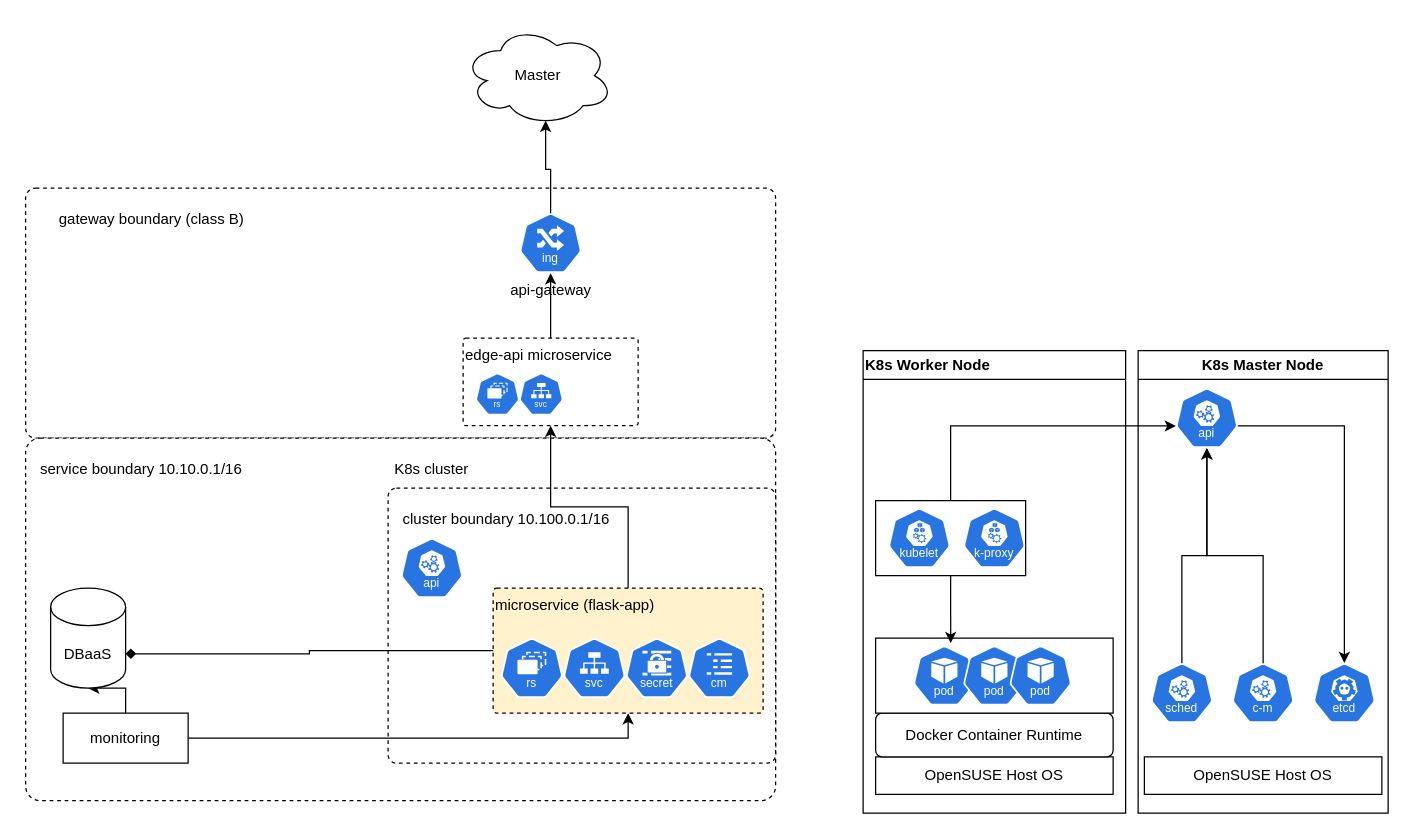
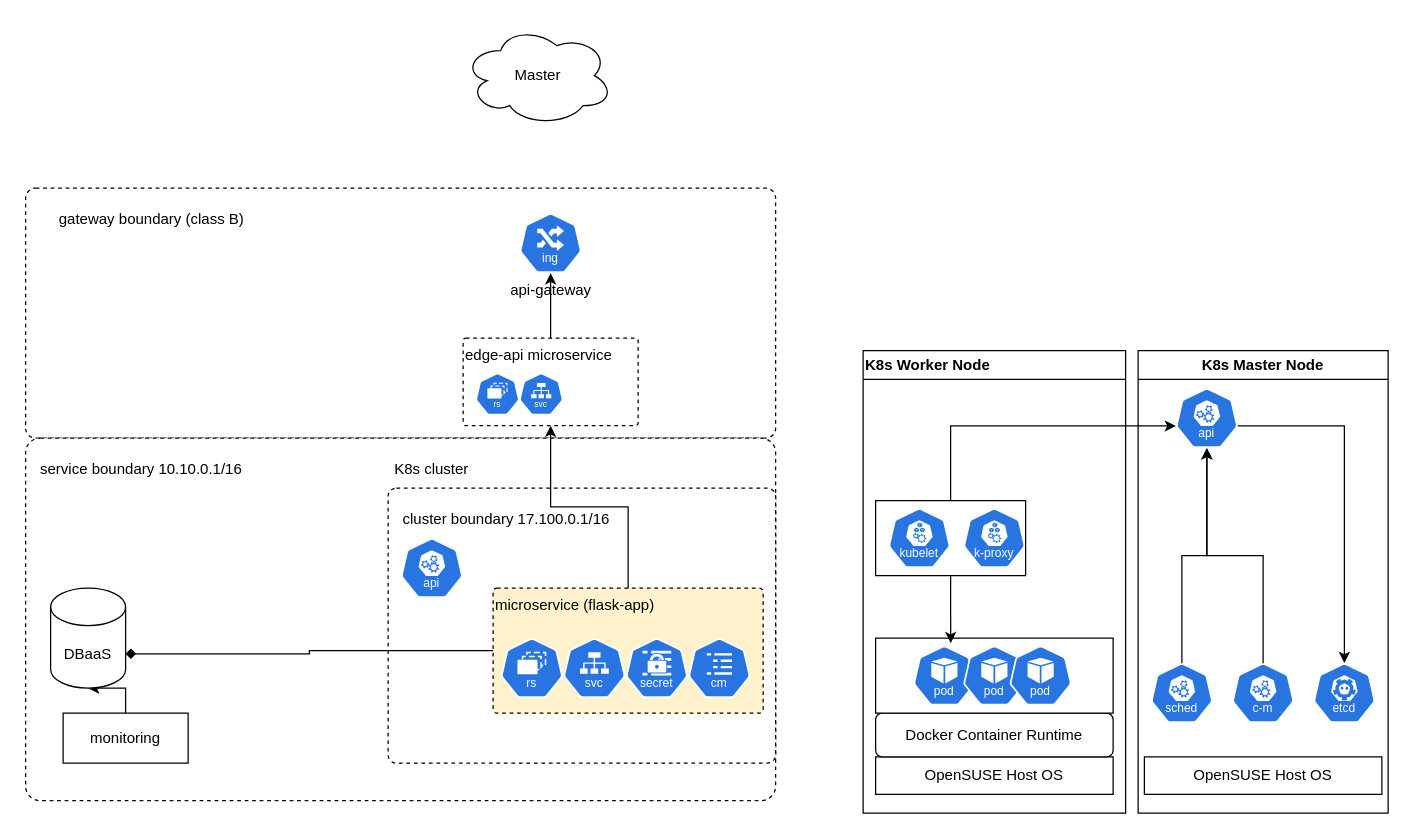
(550, 169) -> none
(514, 519) -> (514, 519)
(416, 738) -> none
